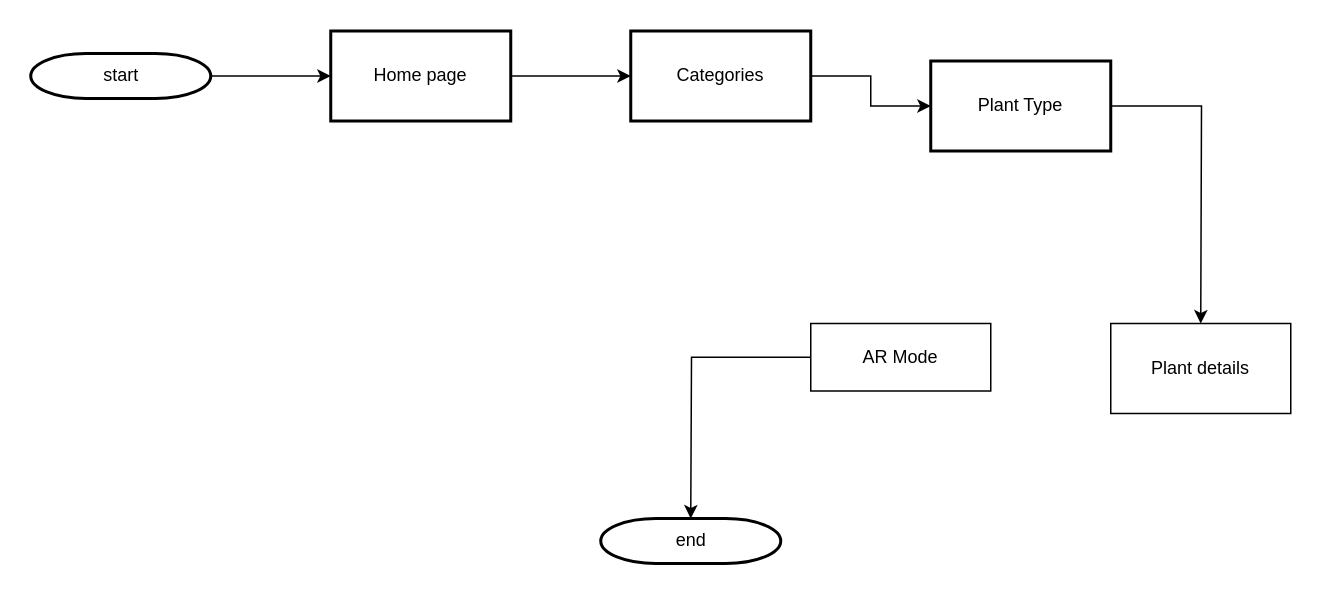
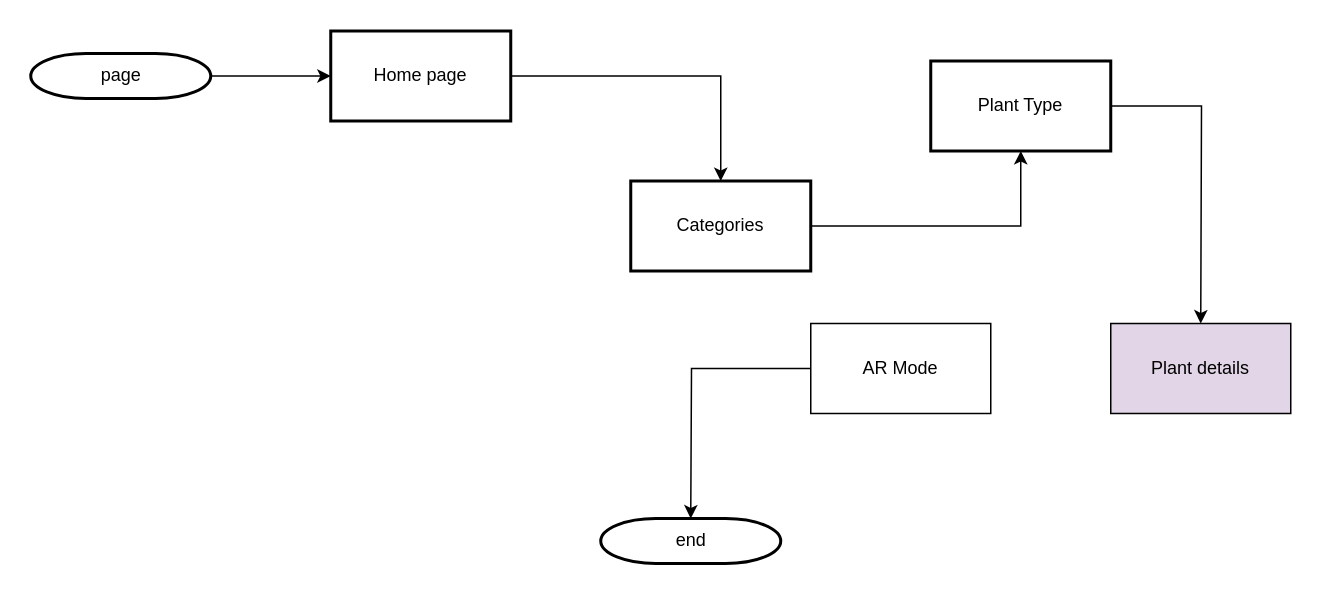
(122, 76) -> (122, 76)
(721, 76) -> (721, 226)
(901, 357) -> (901, 368)
(1201, 368) -> (1201, 368)
